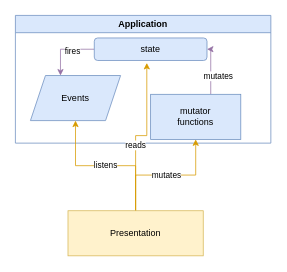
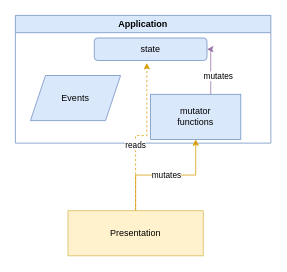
(73, 49) -> none
(147, 110) -> (147, 110)
(84, 165) -> none
